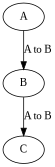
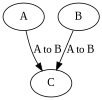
(24, 46) -> (31, 48)
